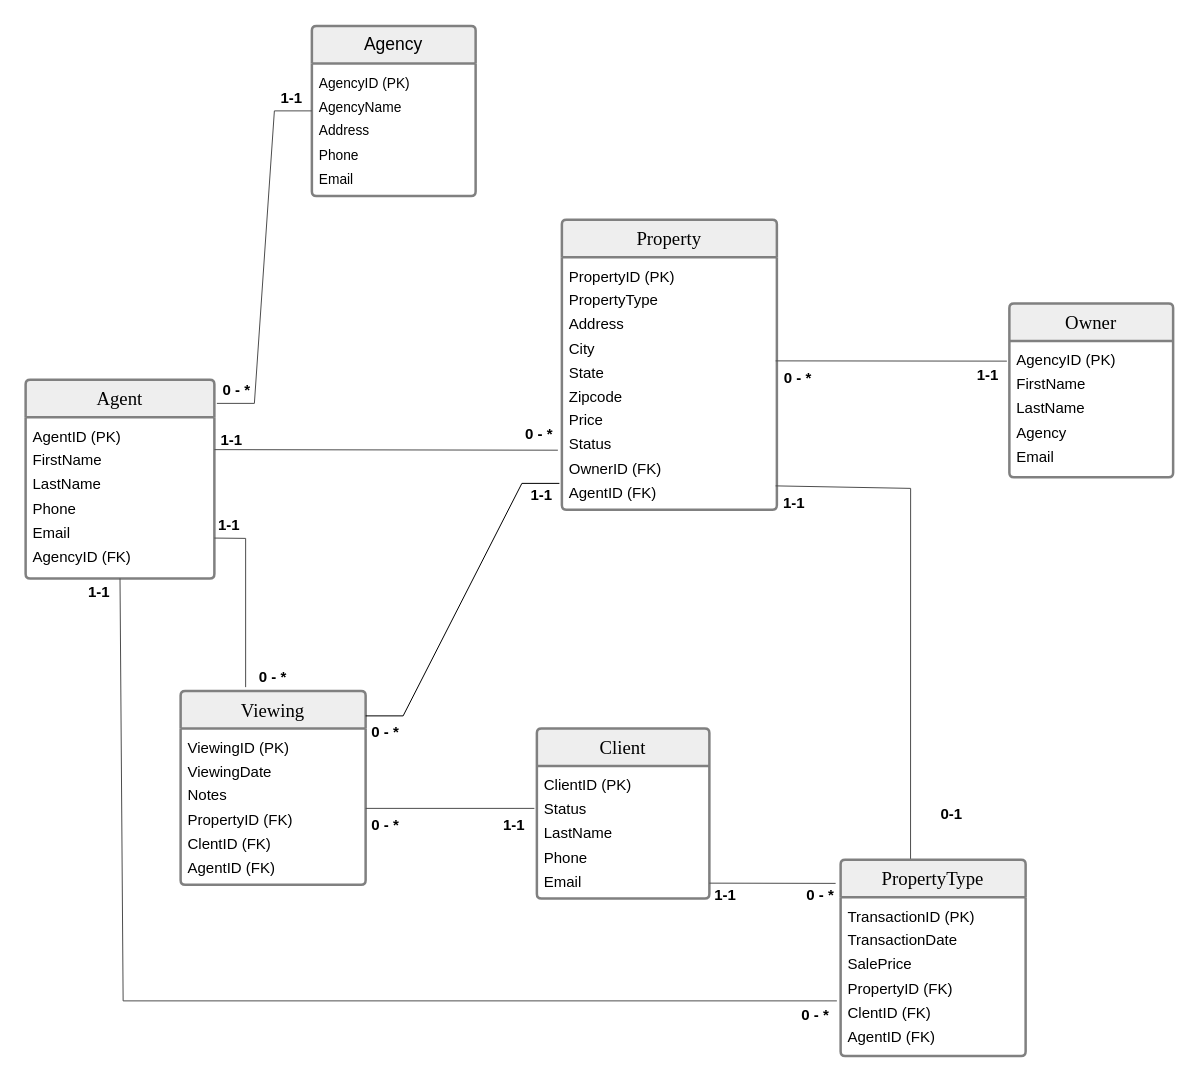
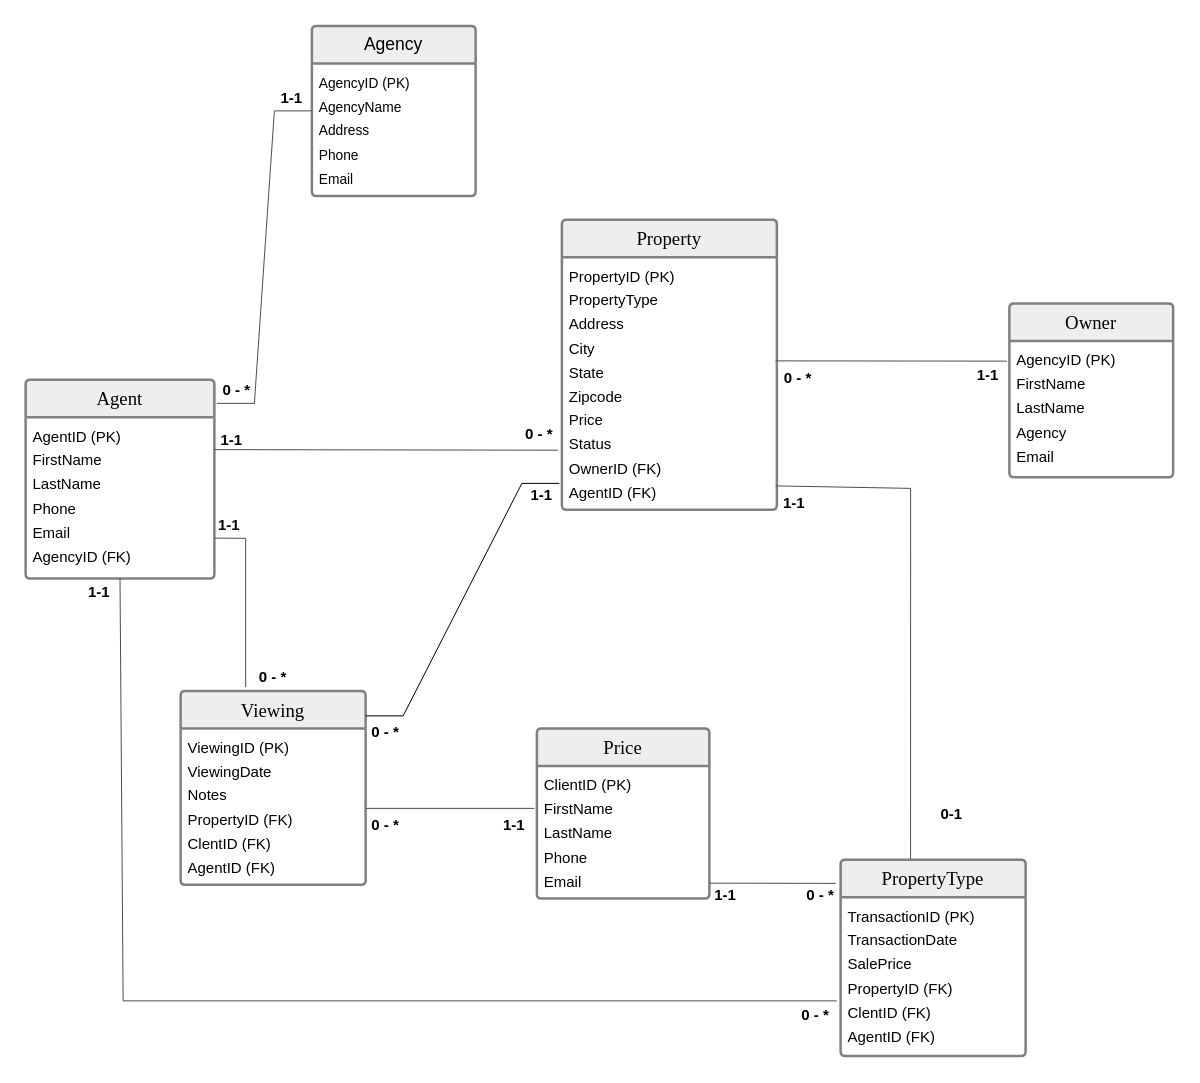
(623, 747) -> (623, 747)
(593, 819) -> (593, 819)
